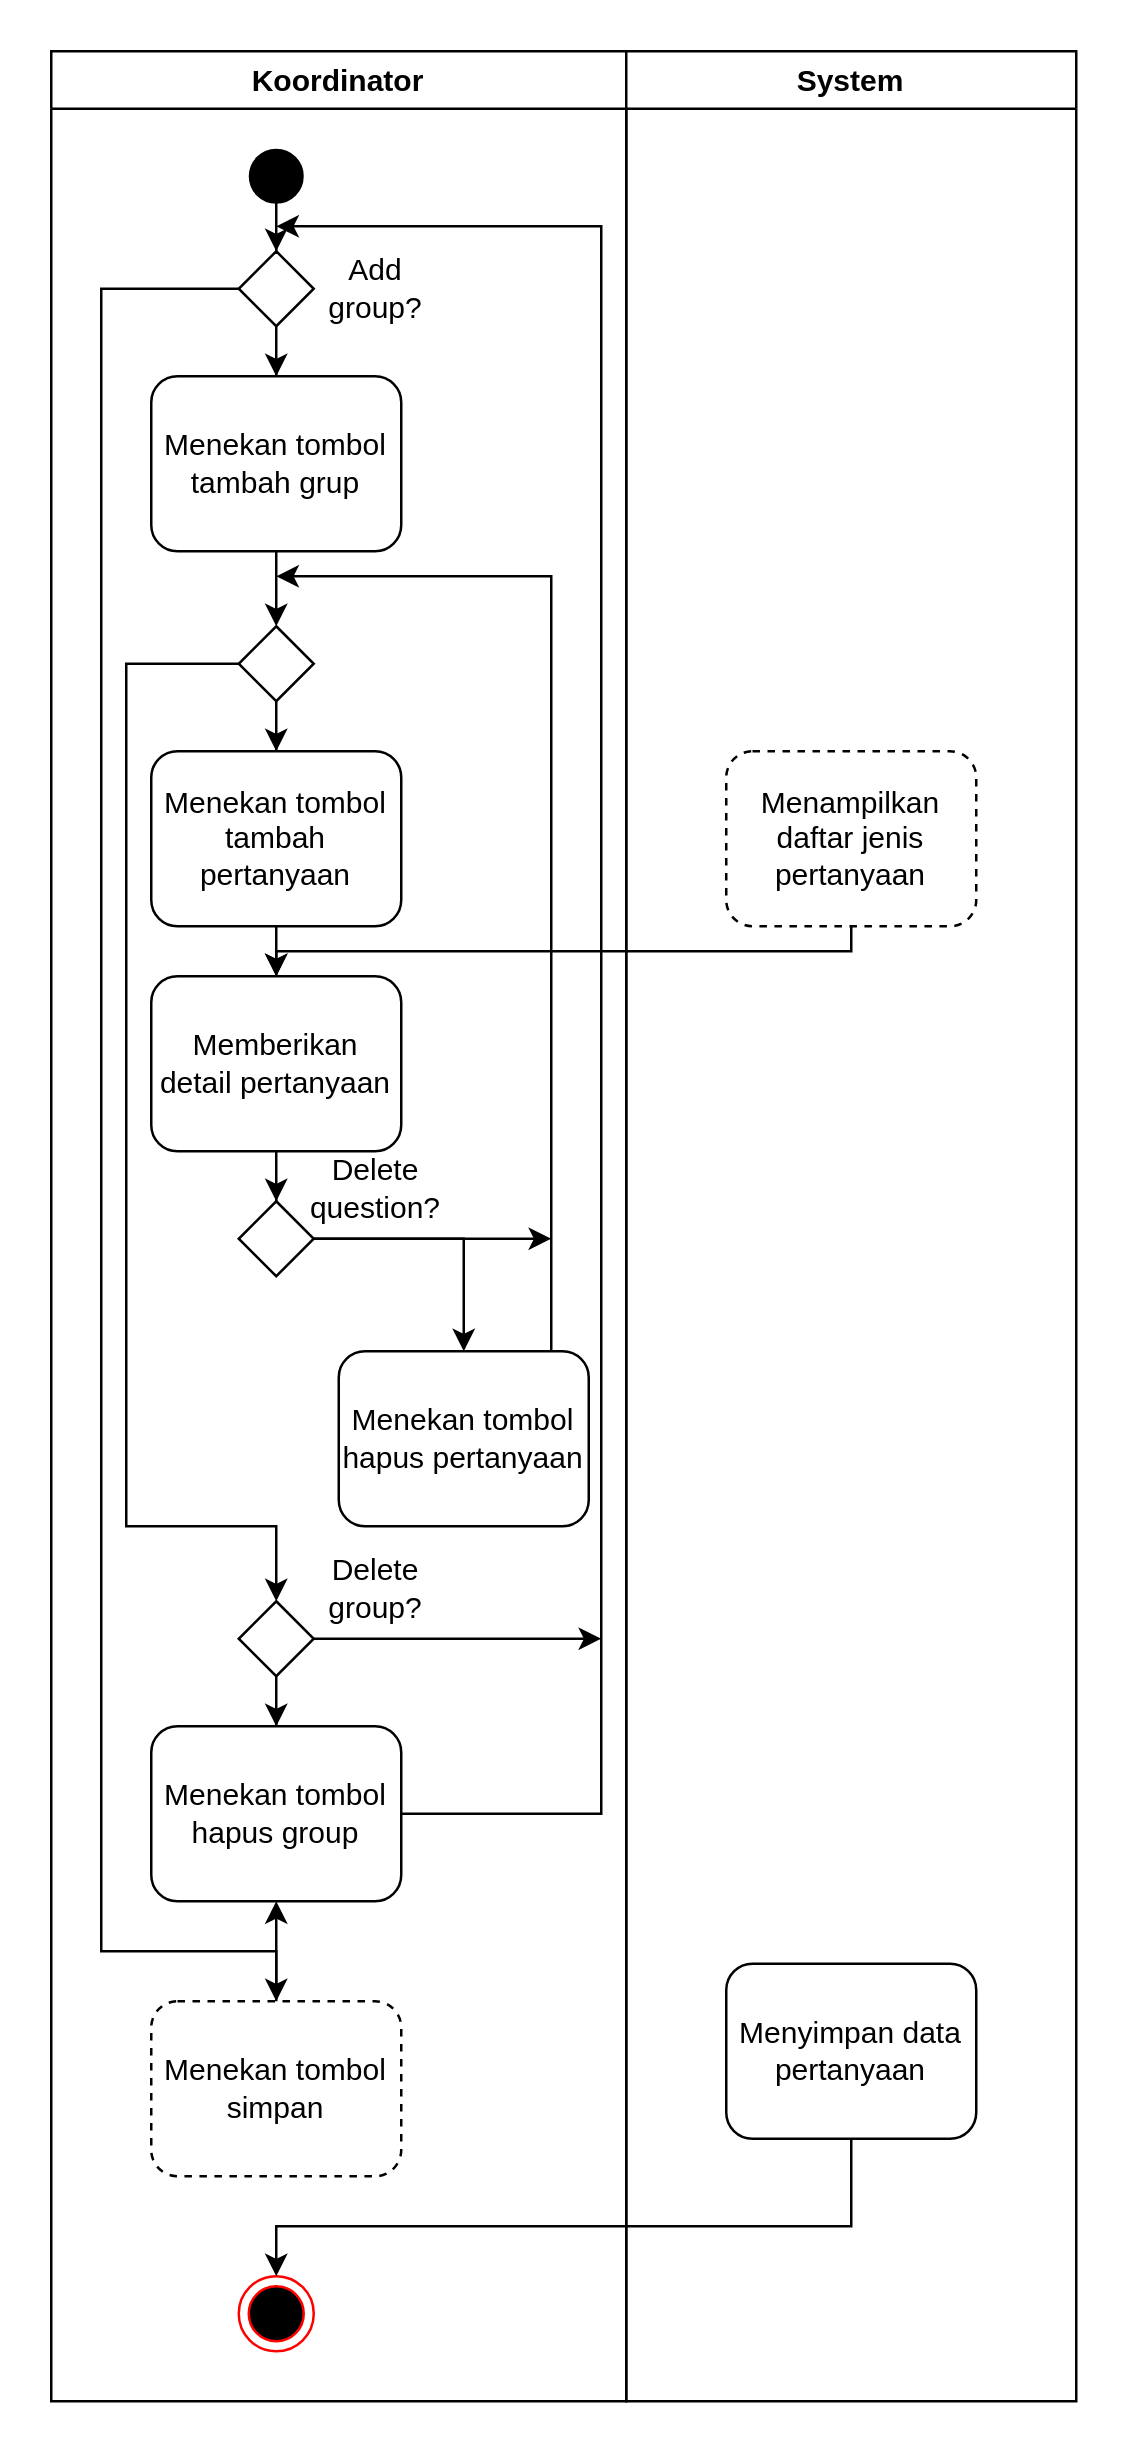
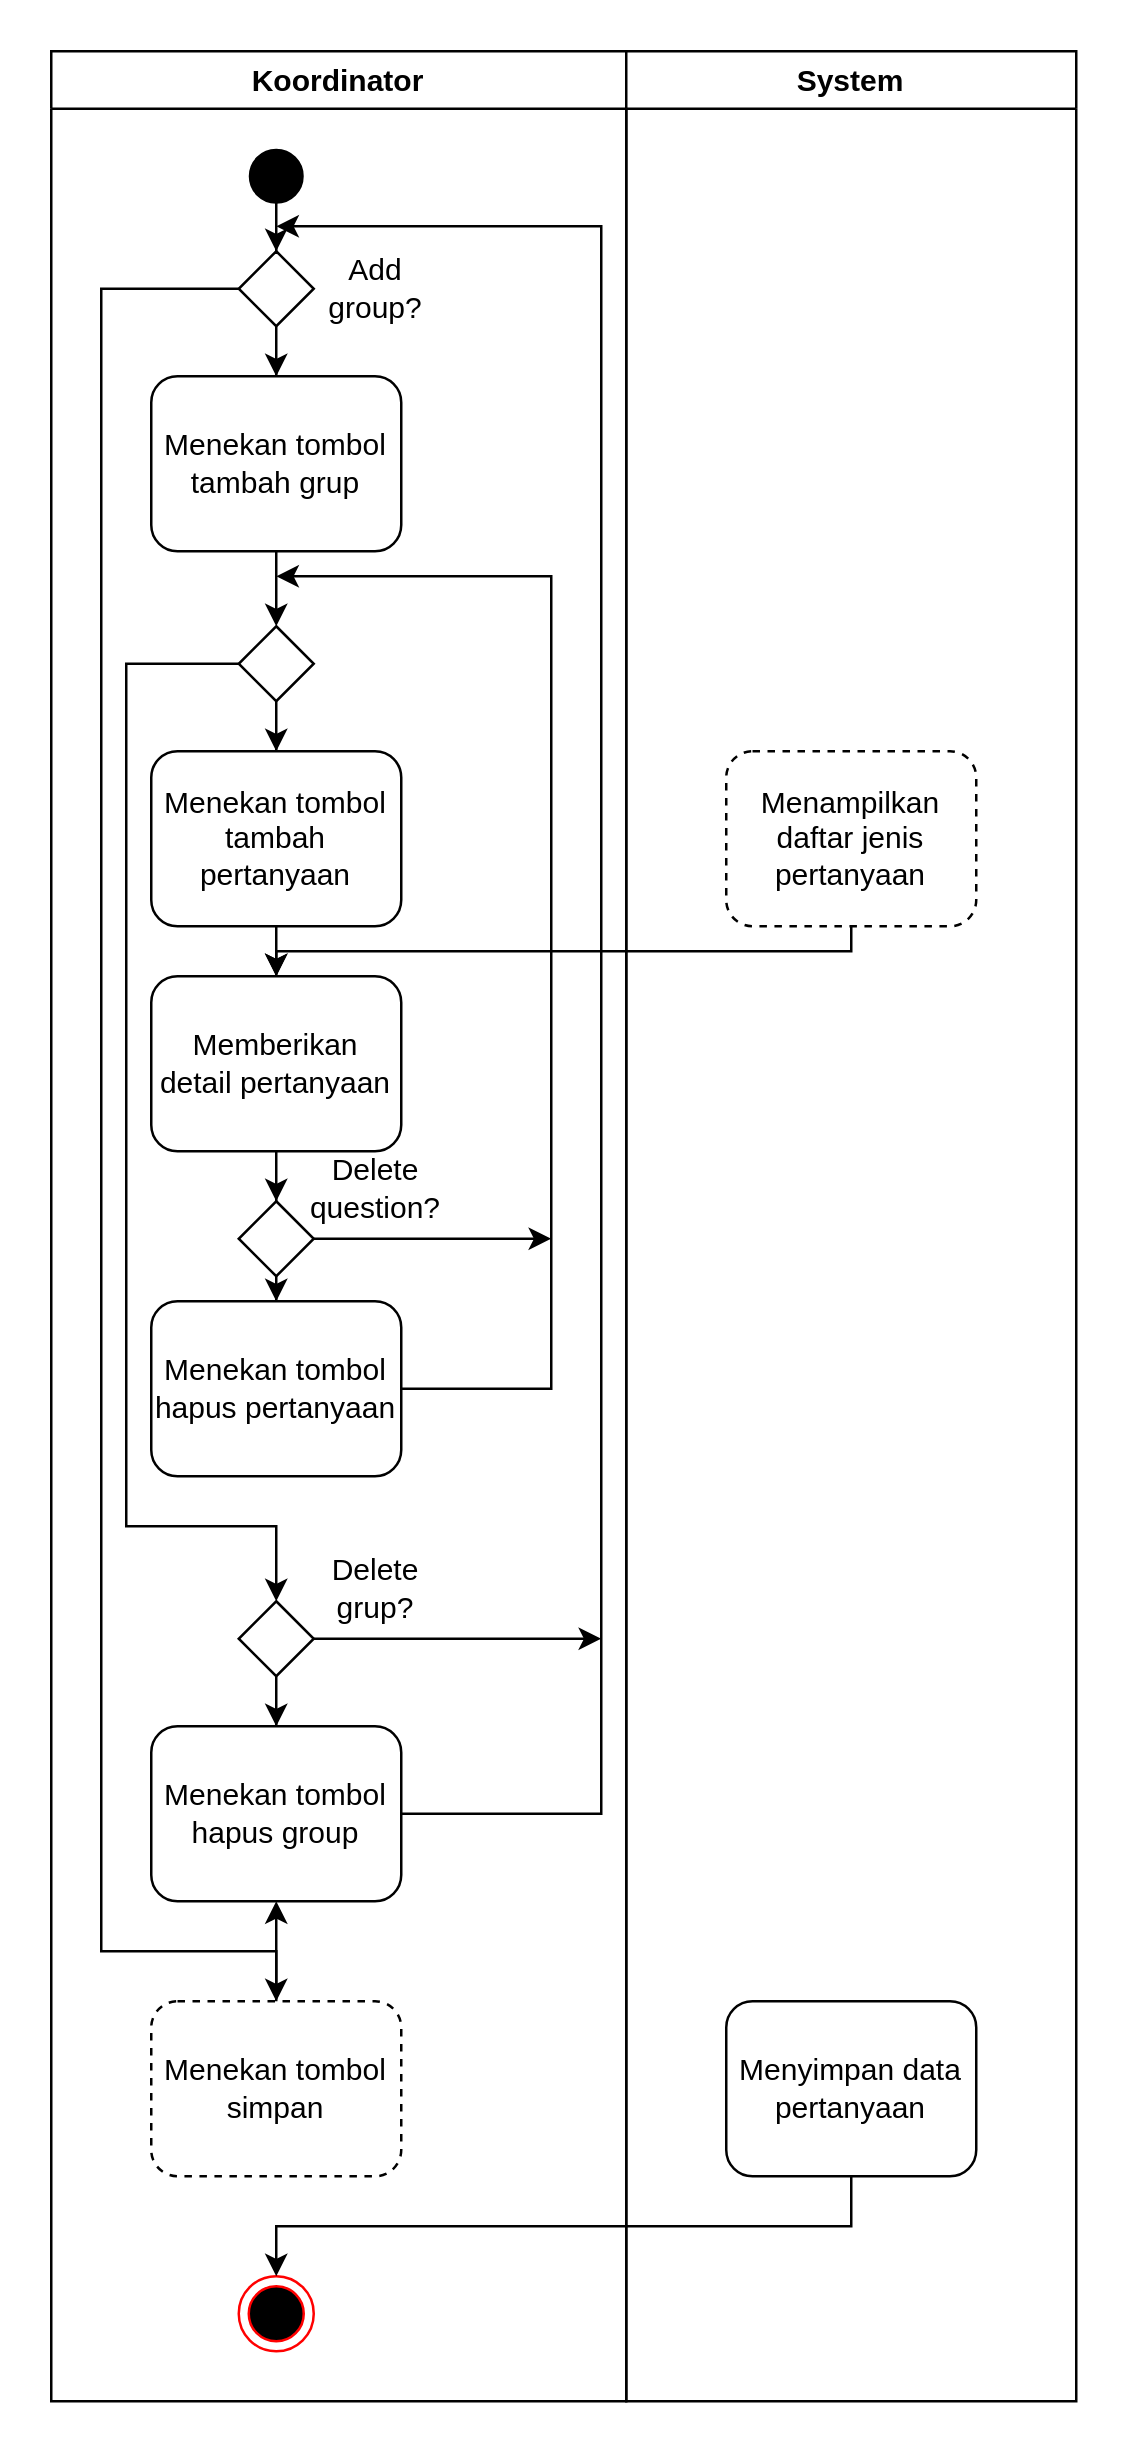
(464, 1439) -> (276, 1389)
(376, 1589) -> (376, 1589)
(851, 2051) -> (851, 2089)
